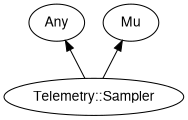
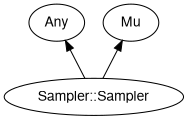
(94, 97) -> (94, 97)
